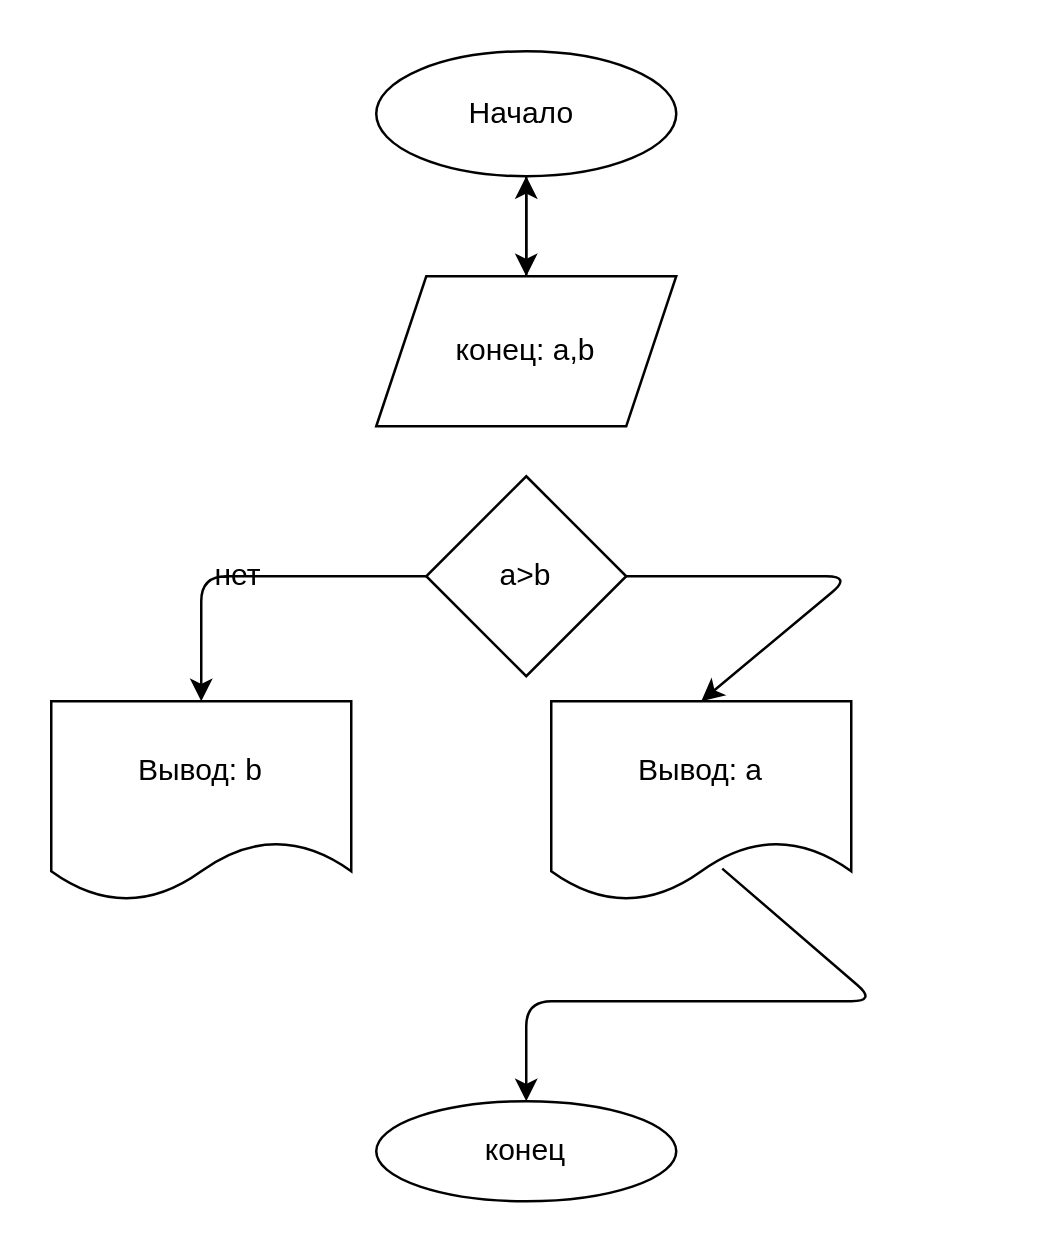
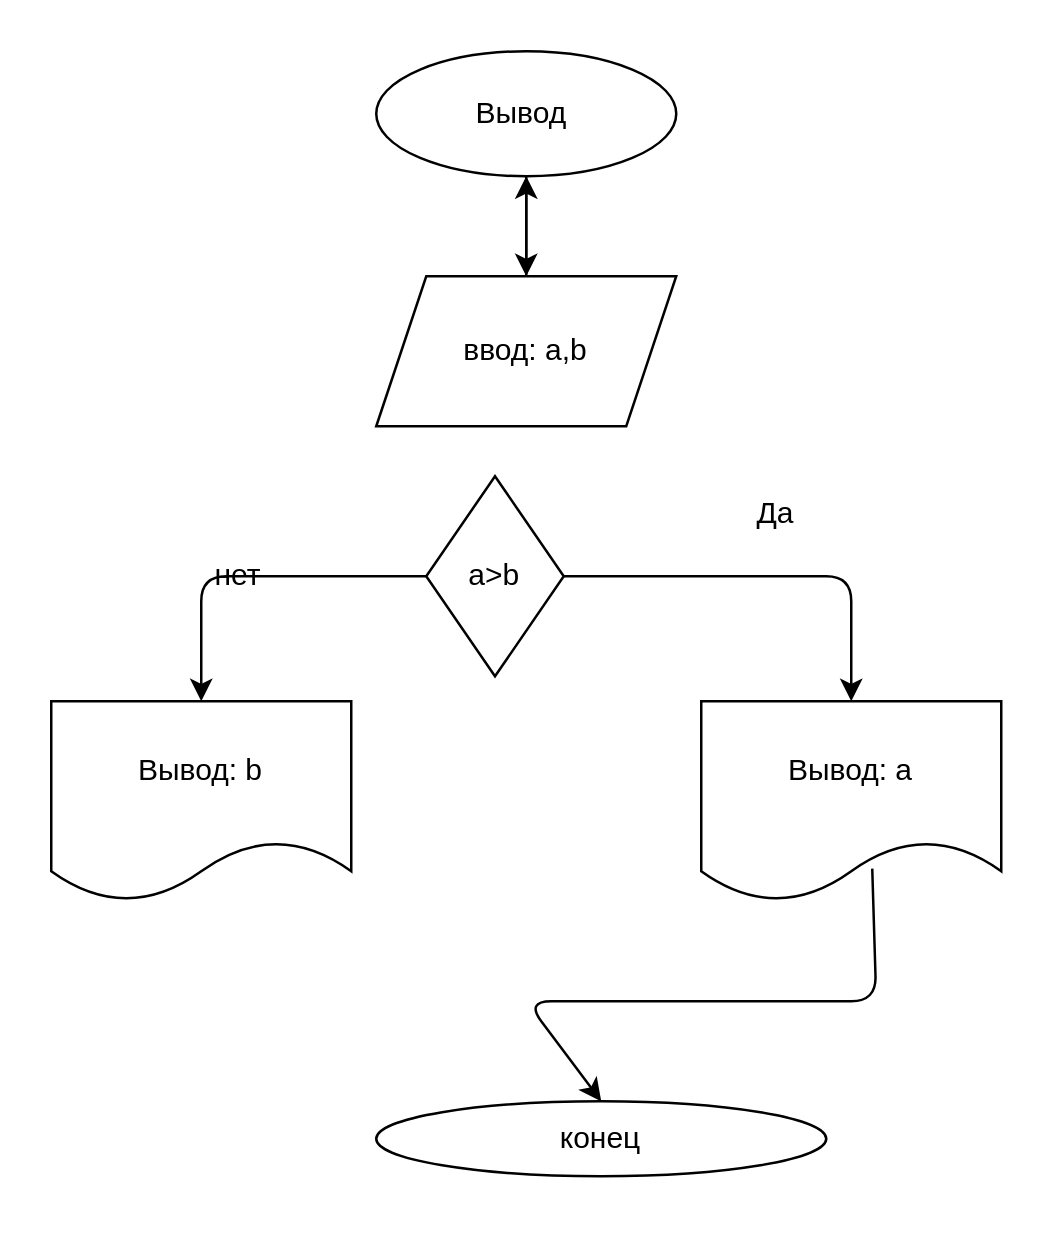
(526, 114) -> (526, 114)
(526, 351) -> (526, 351)
none -> (776, 514)
(526, 576) -> (495, 576)
(701, 801) -> (851, 801)
(526, 1151) -> (601, 1139)
